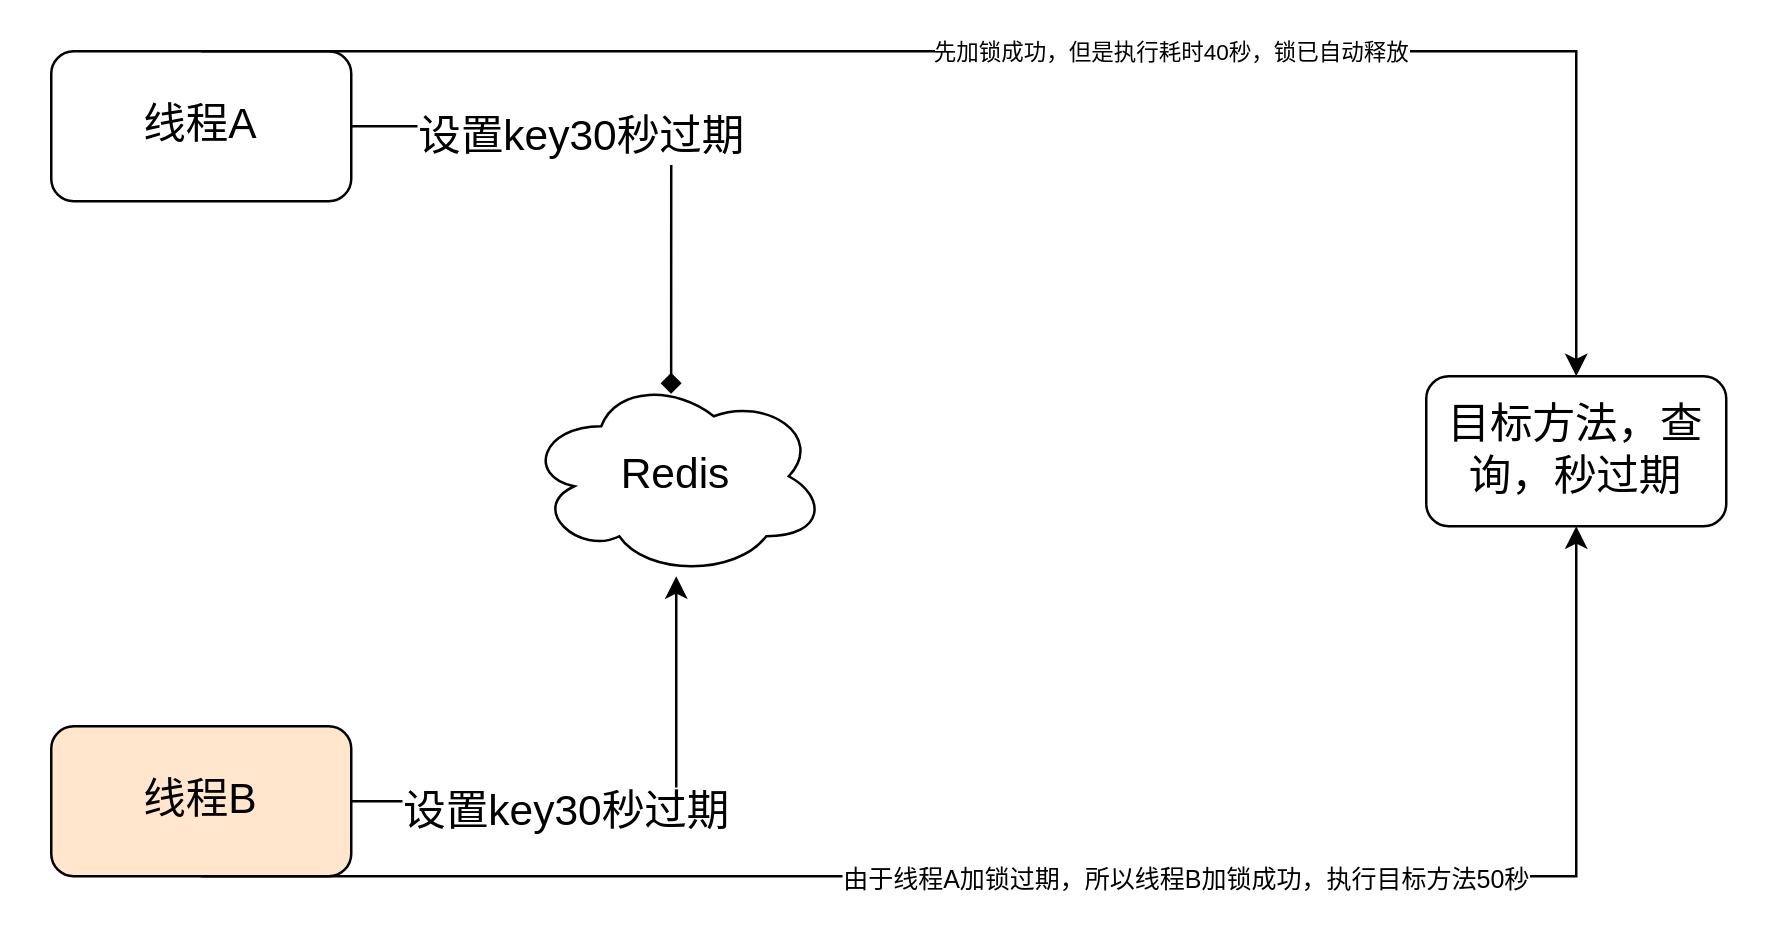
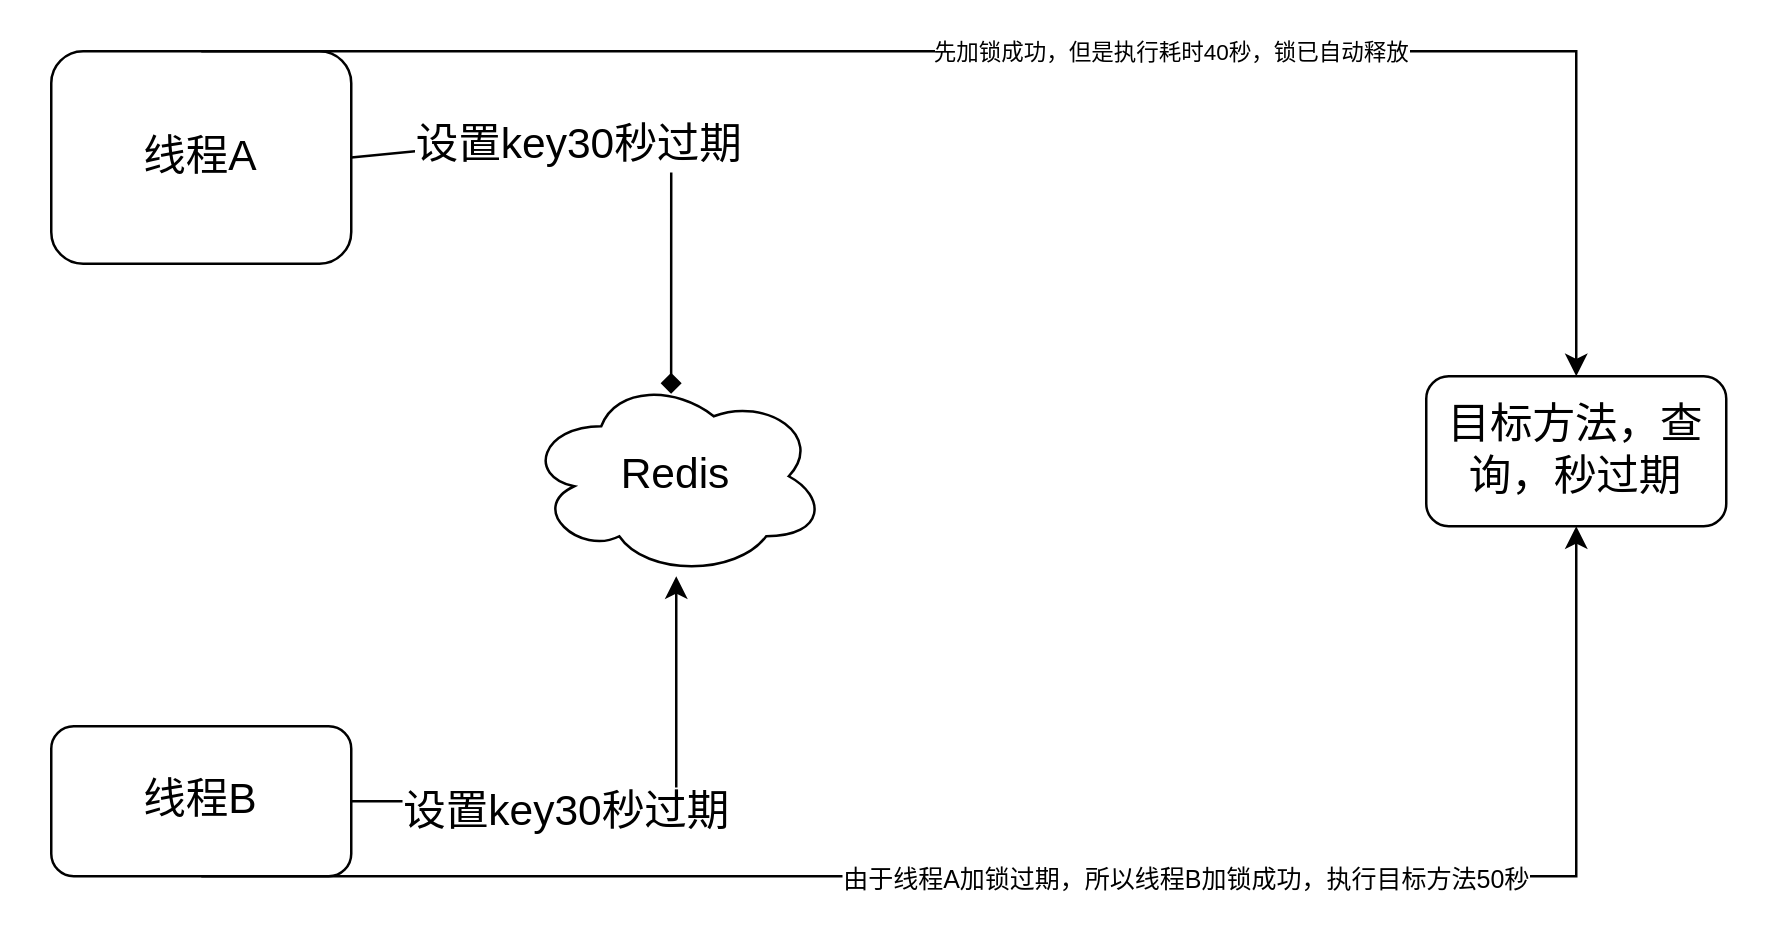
(201, 126) -> (201, 158)
(201, 801) -> (201, 801)
